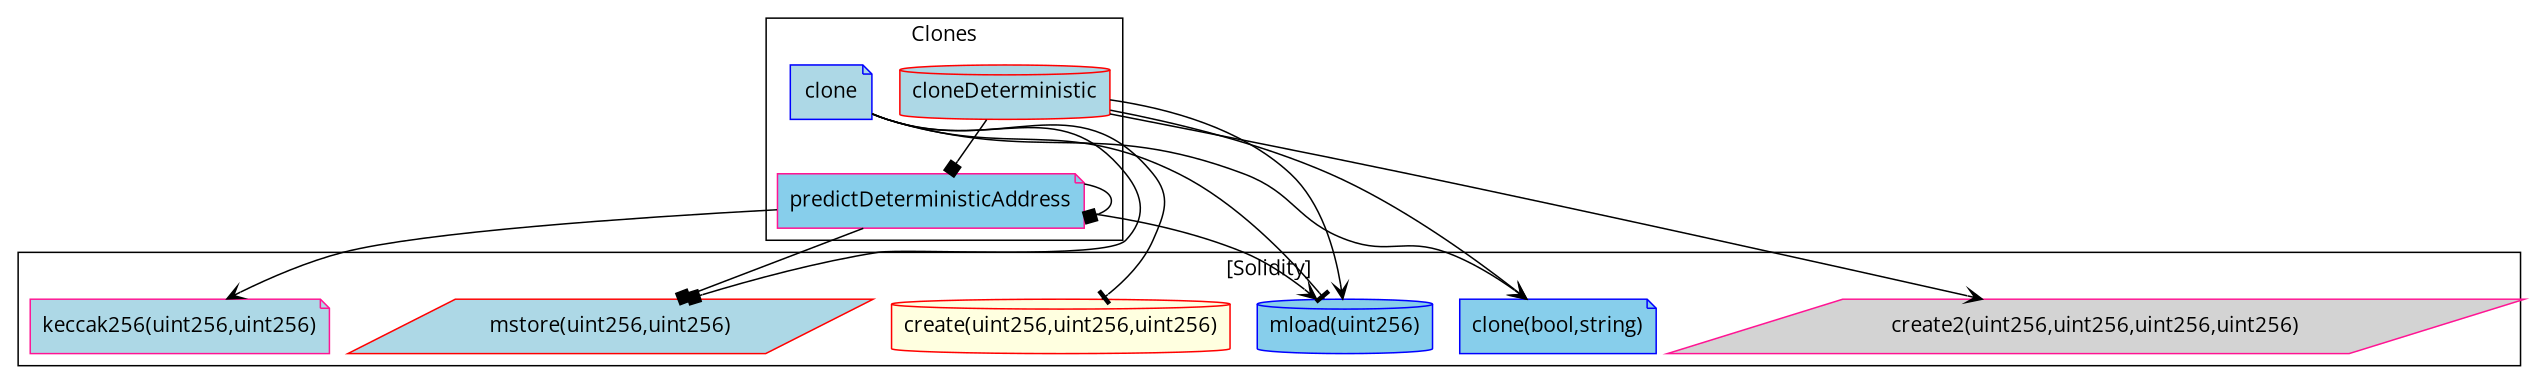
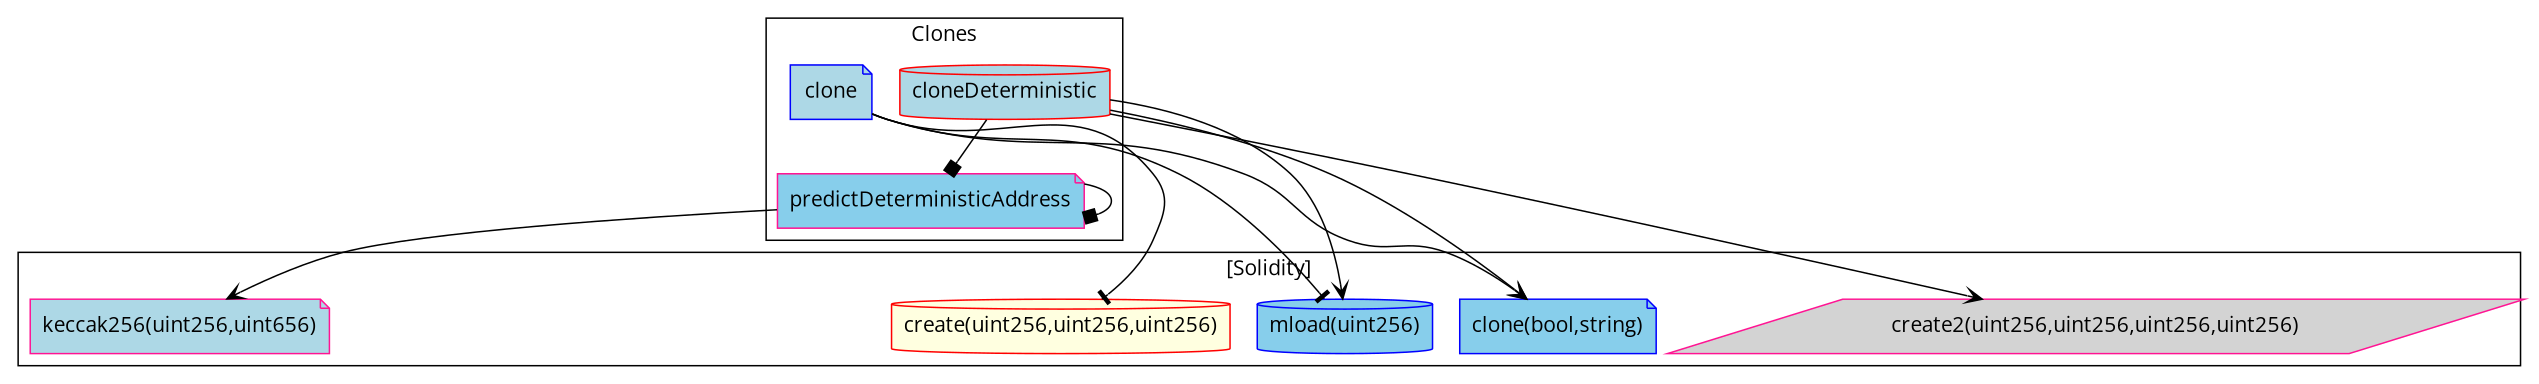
(1200, 237) -> none
(180, 326) -> (180, 326)
(610, 326) -> none
